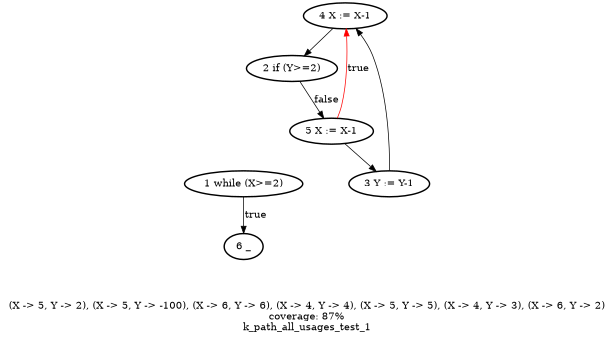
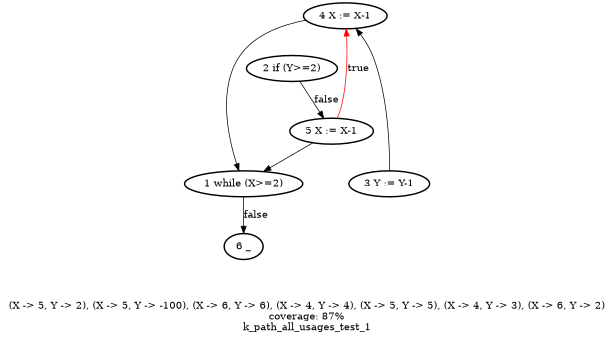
(321, 40) -> (232, 71)
(358, 155) -> (291, 155)
(256, 215) -> (256, 215)
